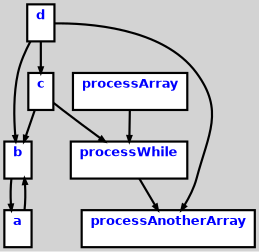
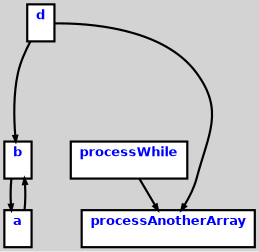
(41, 91) -> none
(130, 91) -> none
